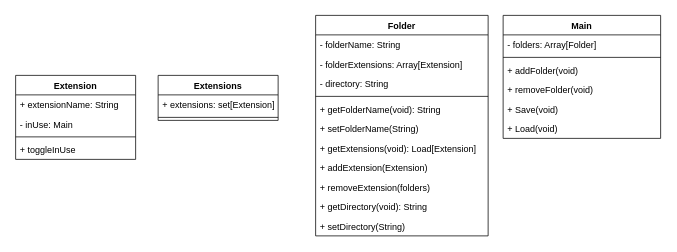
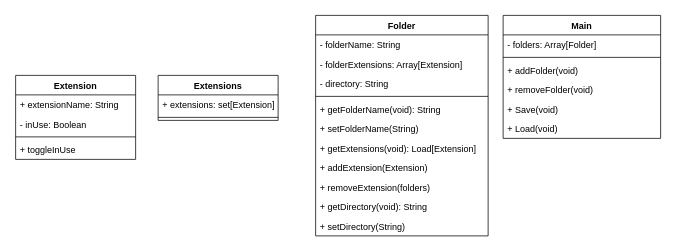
(46, 125) -> (54, 125)
